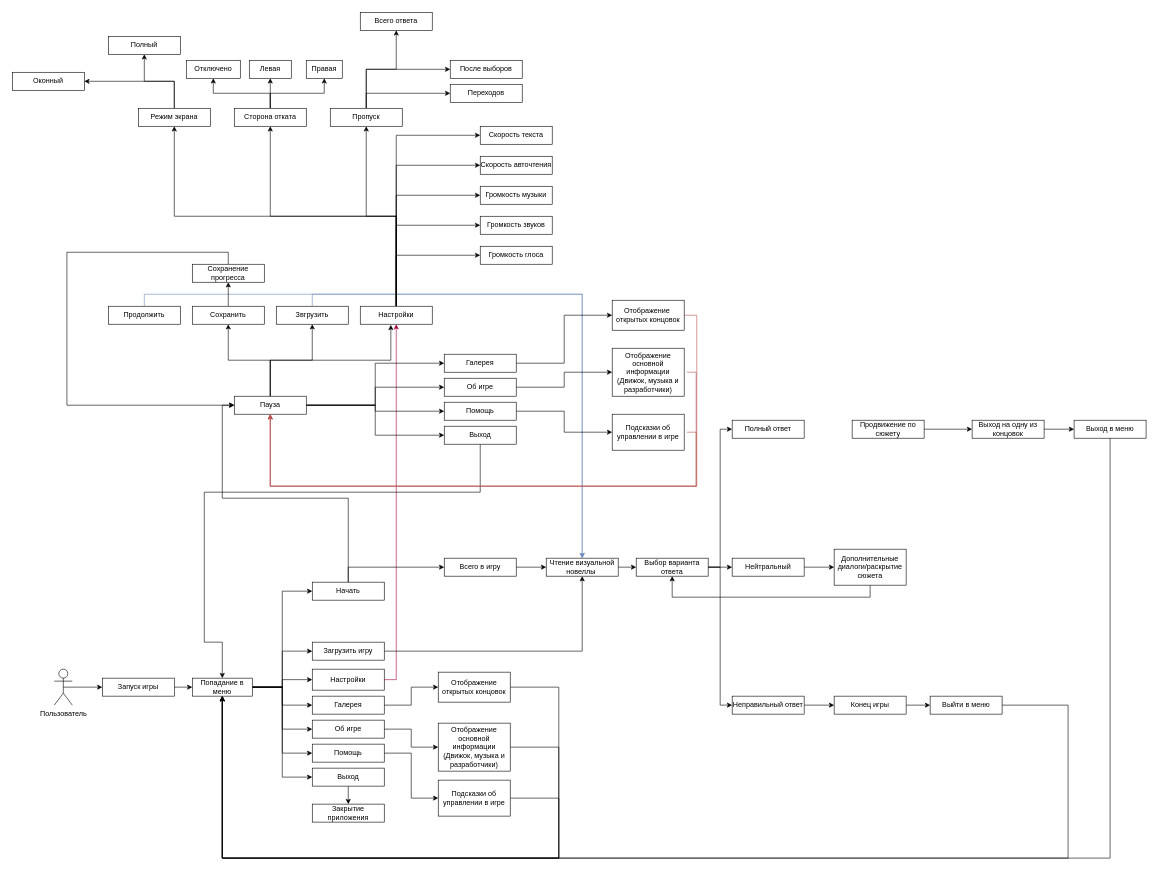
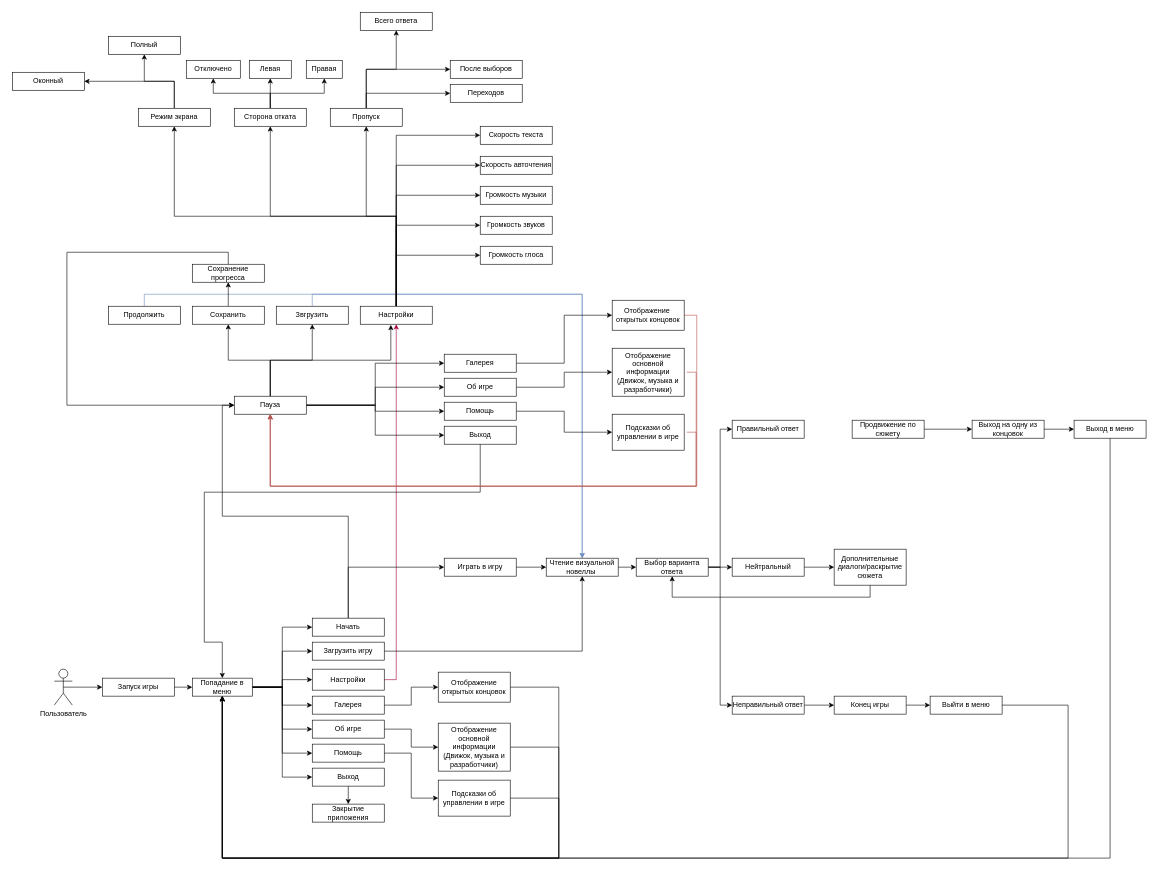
(768, 429) -> (768, 429)
(480, 567) -> (480, 567)
(348, 591) -> (348, 627)
